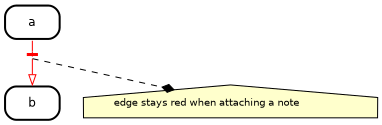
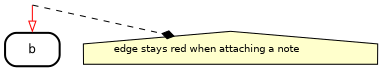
(32, 22) -> none
